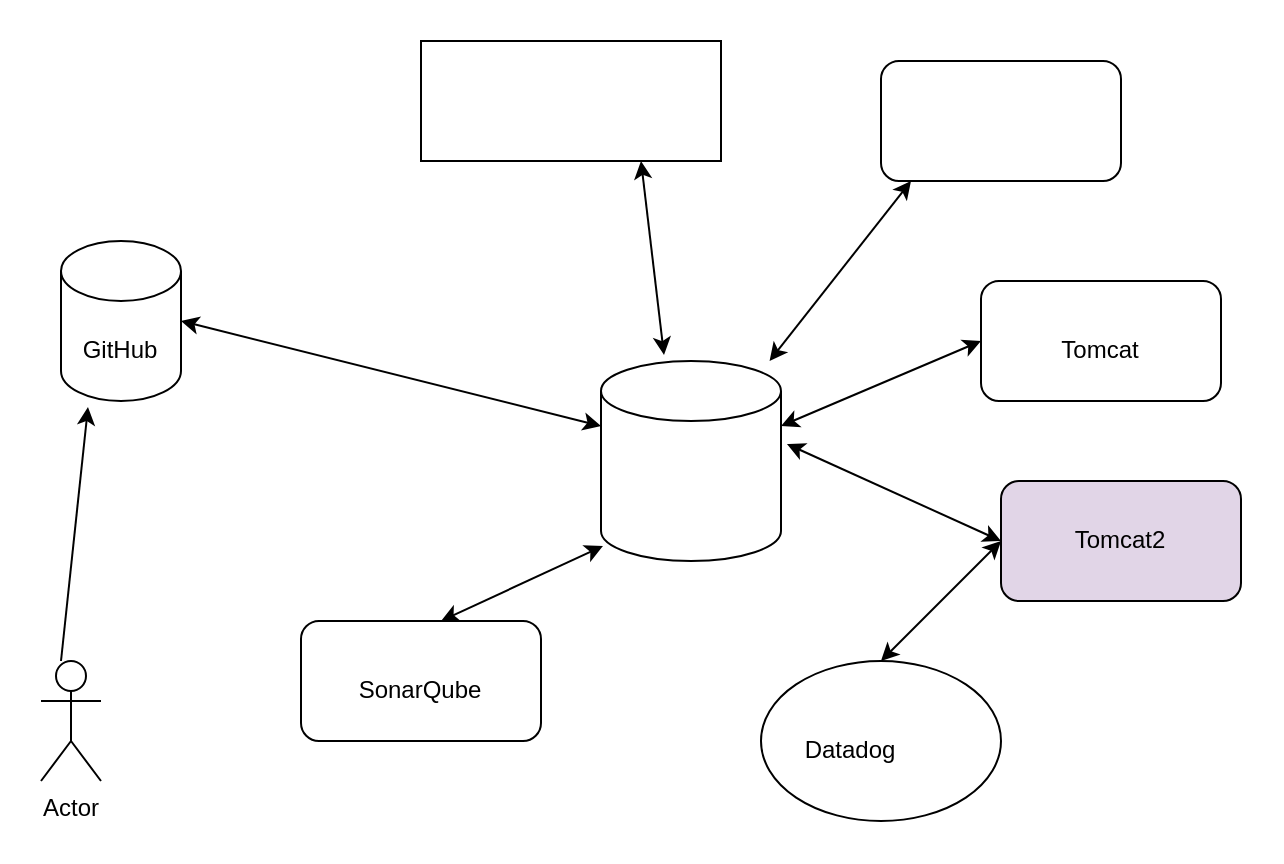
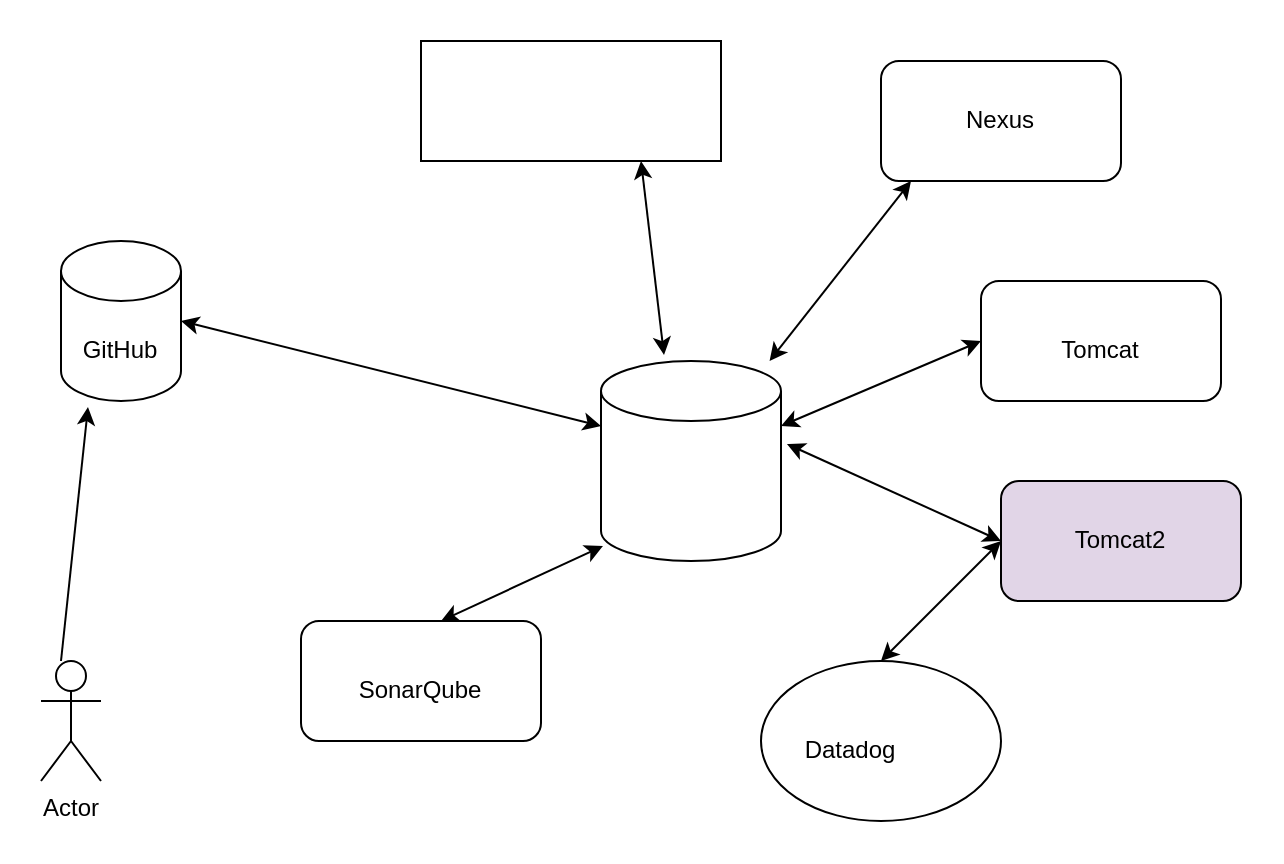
none -> (1001, 121)
